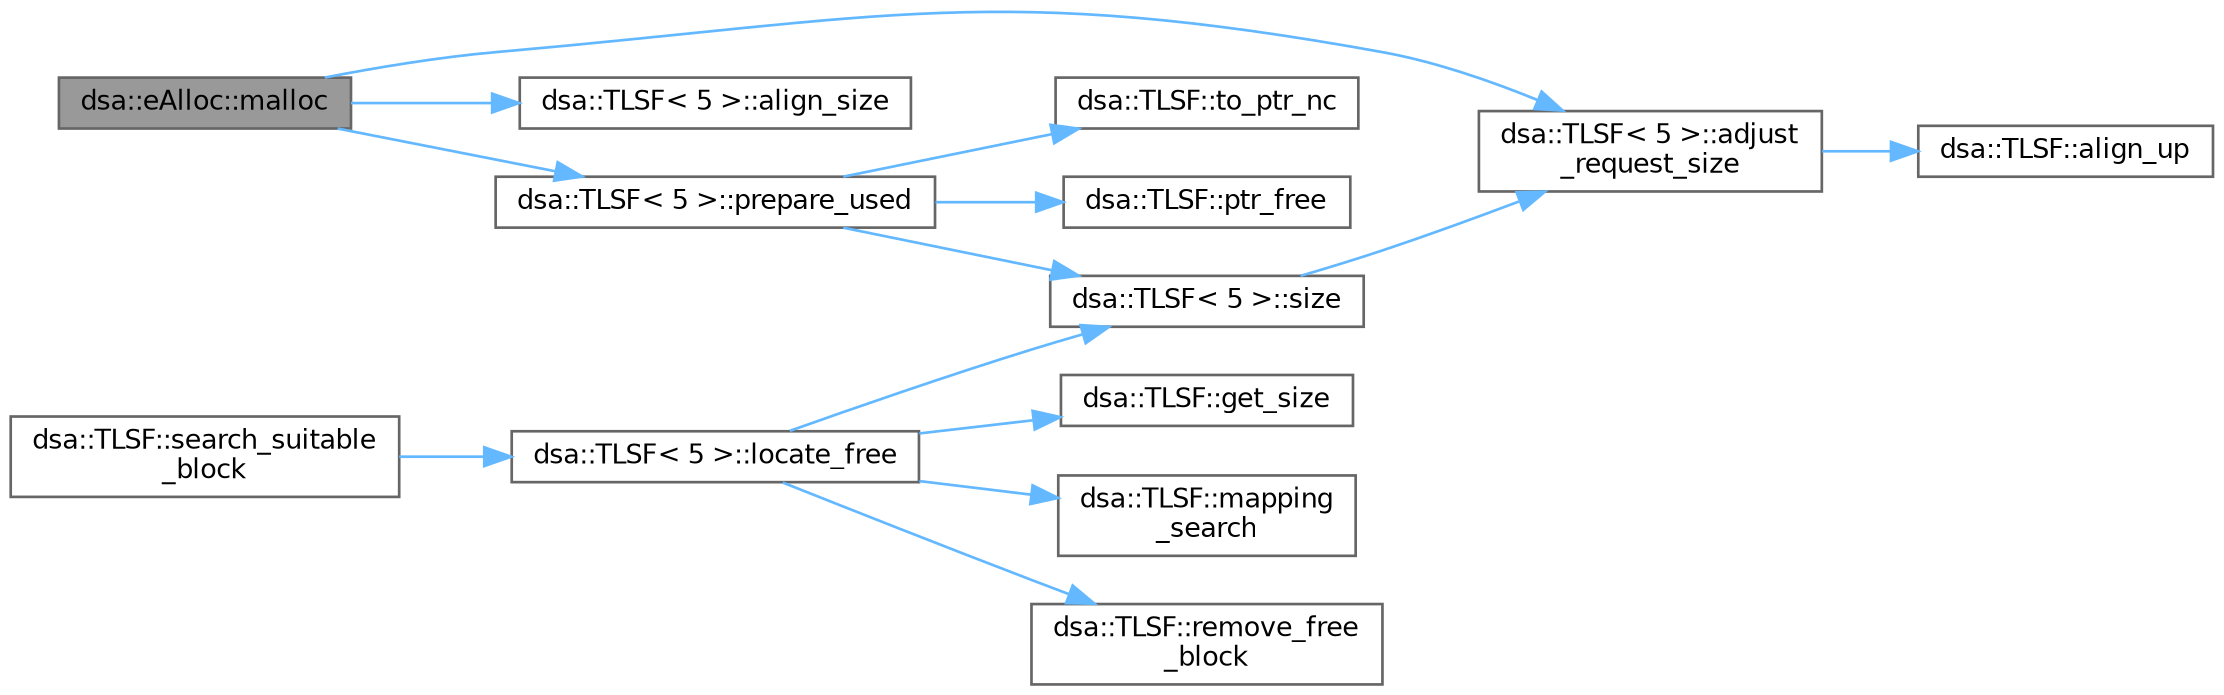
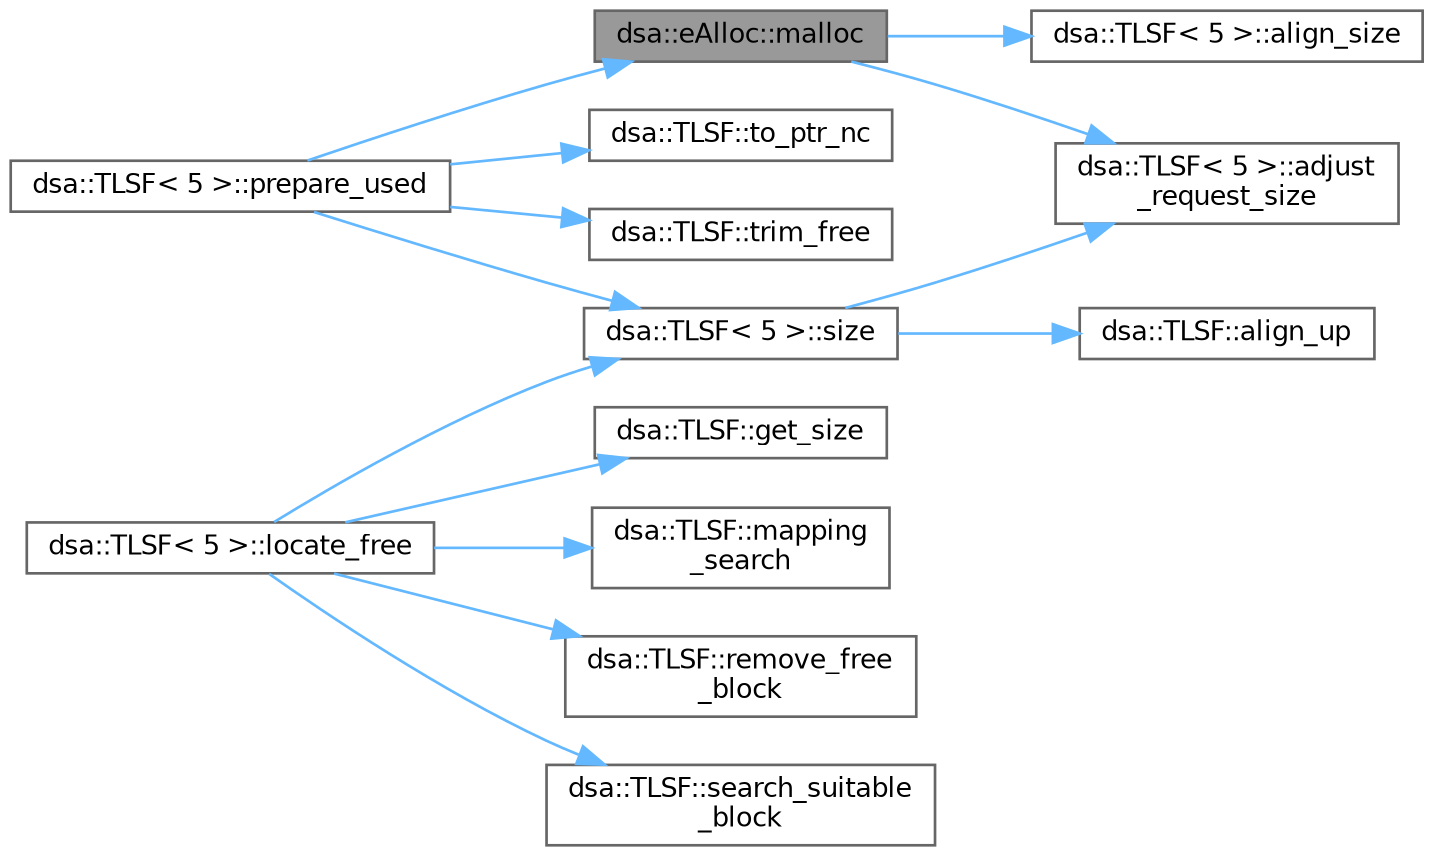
(446, 150) -> (455, 112)
(1856, 151) -> (975, 334)
(1207, 202) -> (741, 234)
(442, 457) -> (420, 672)
